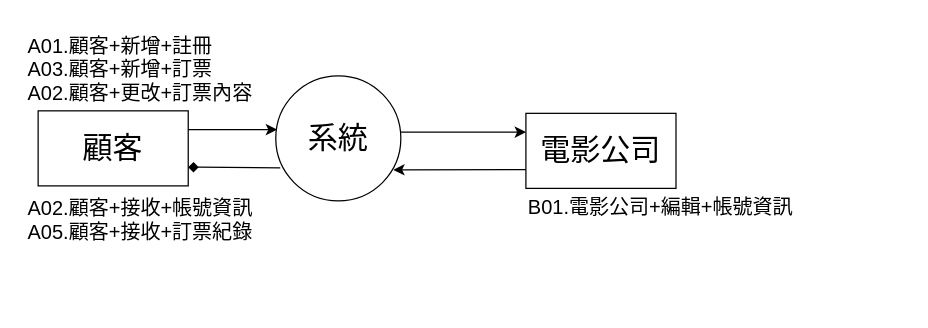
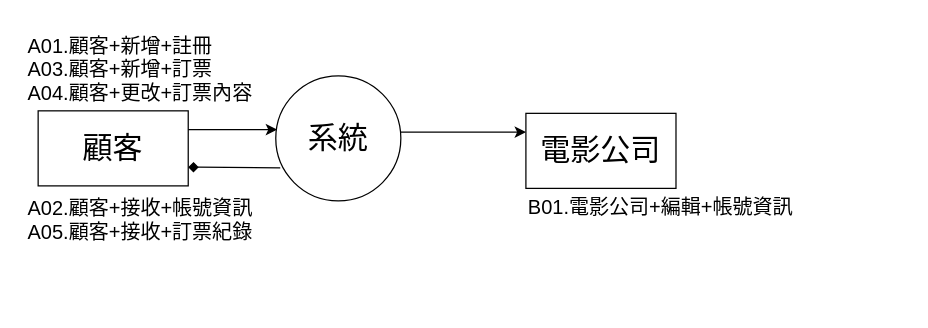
(139, 70) -> (139, 70)
(463, 169) -> none
